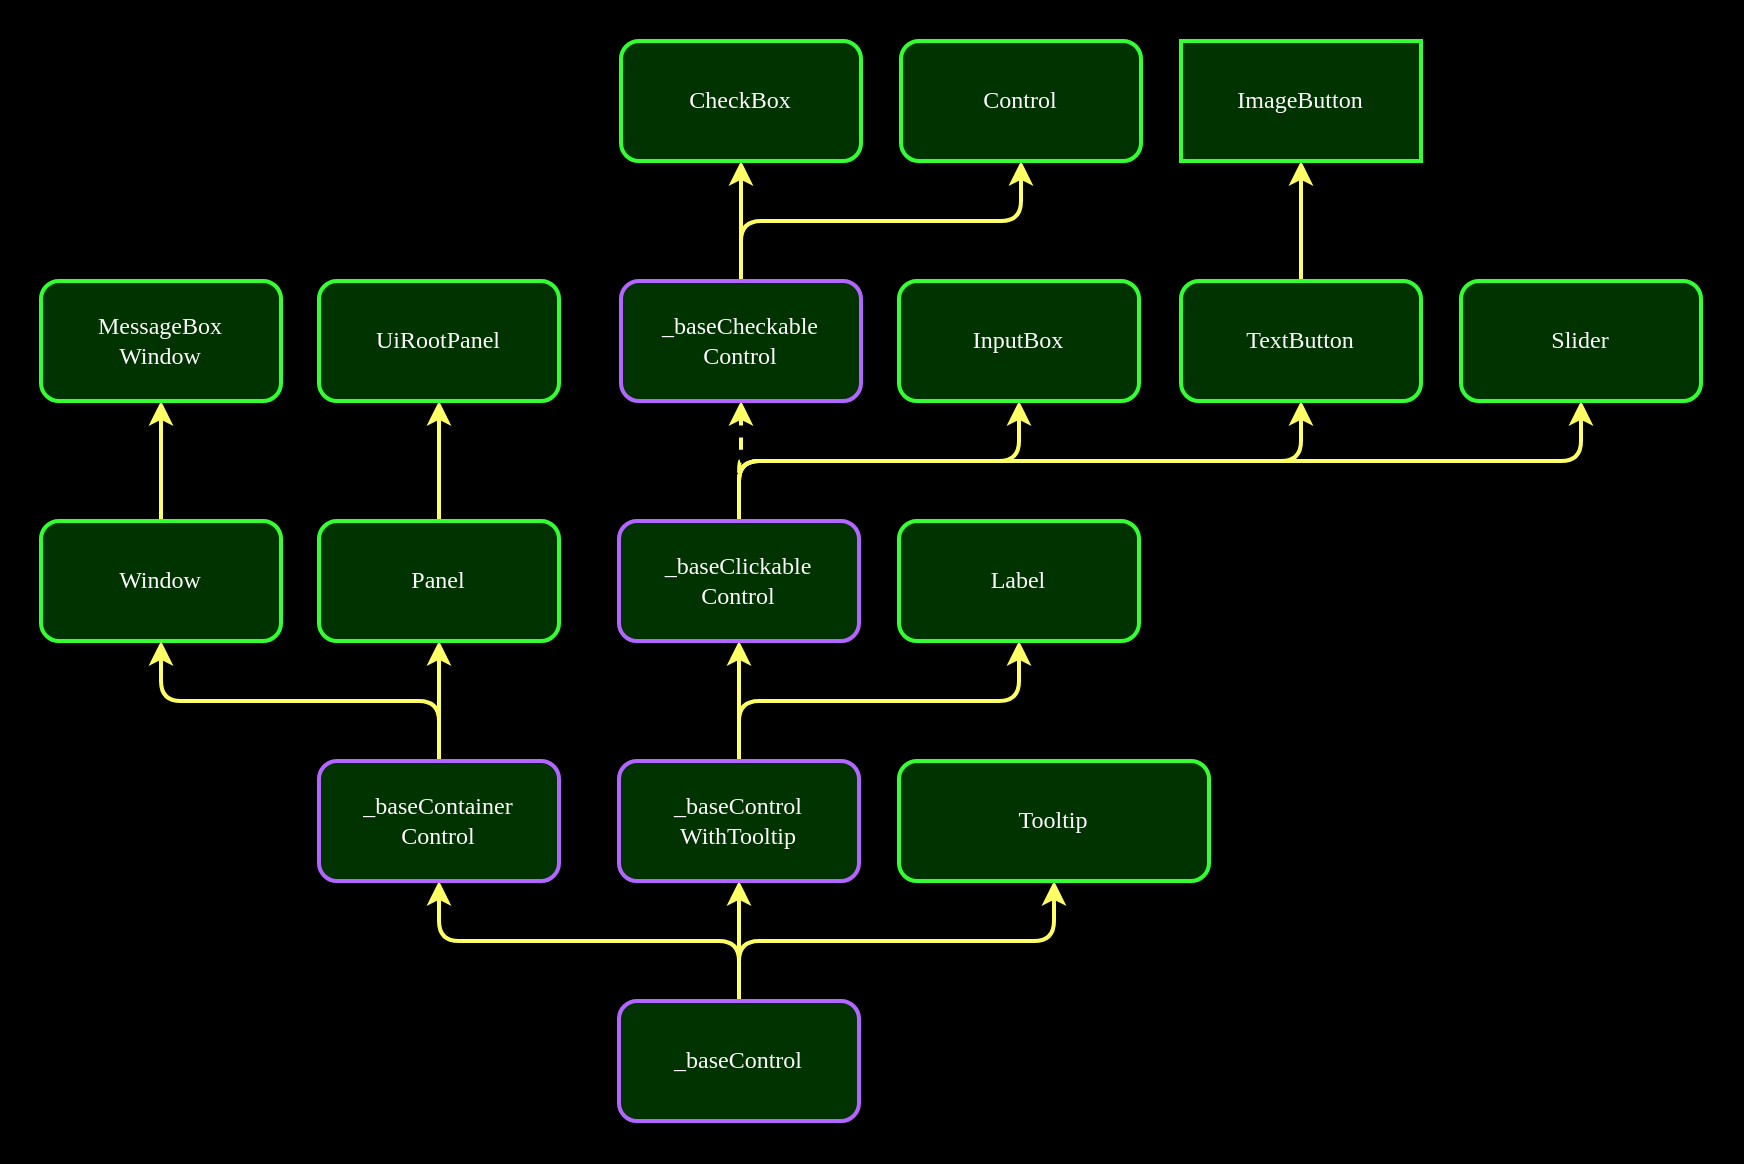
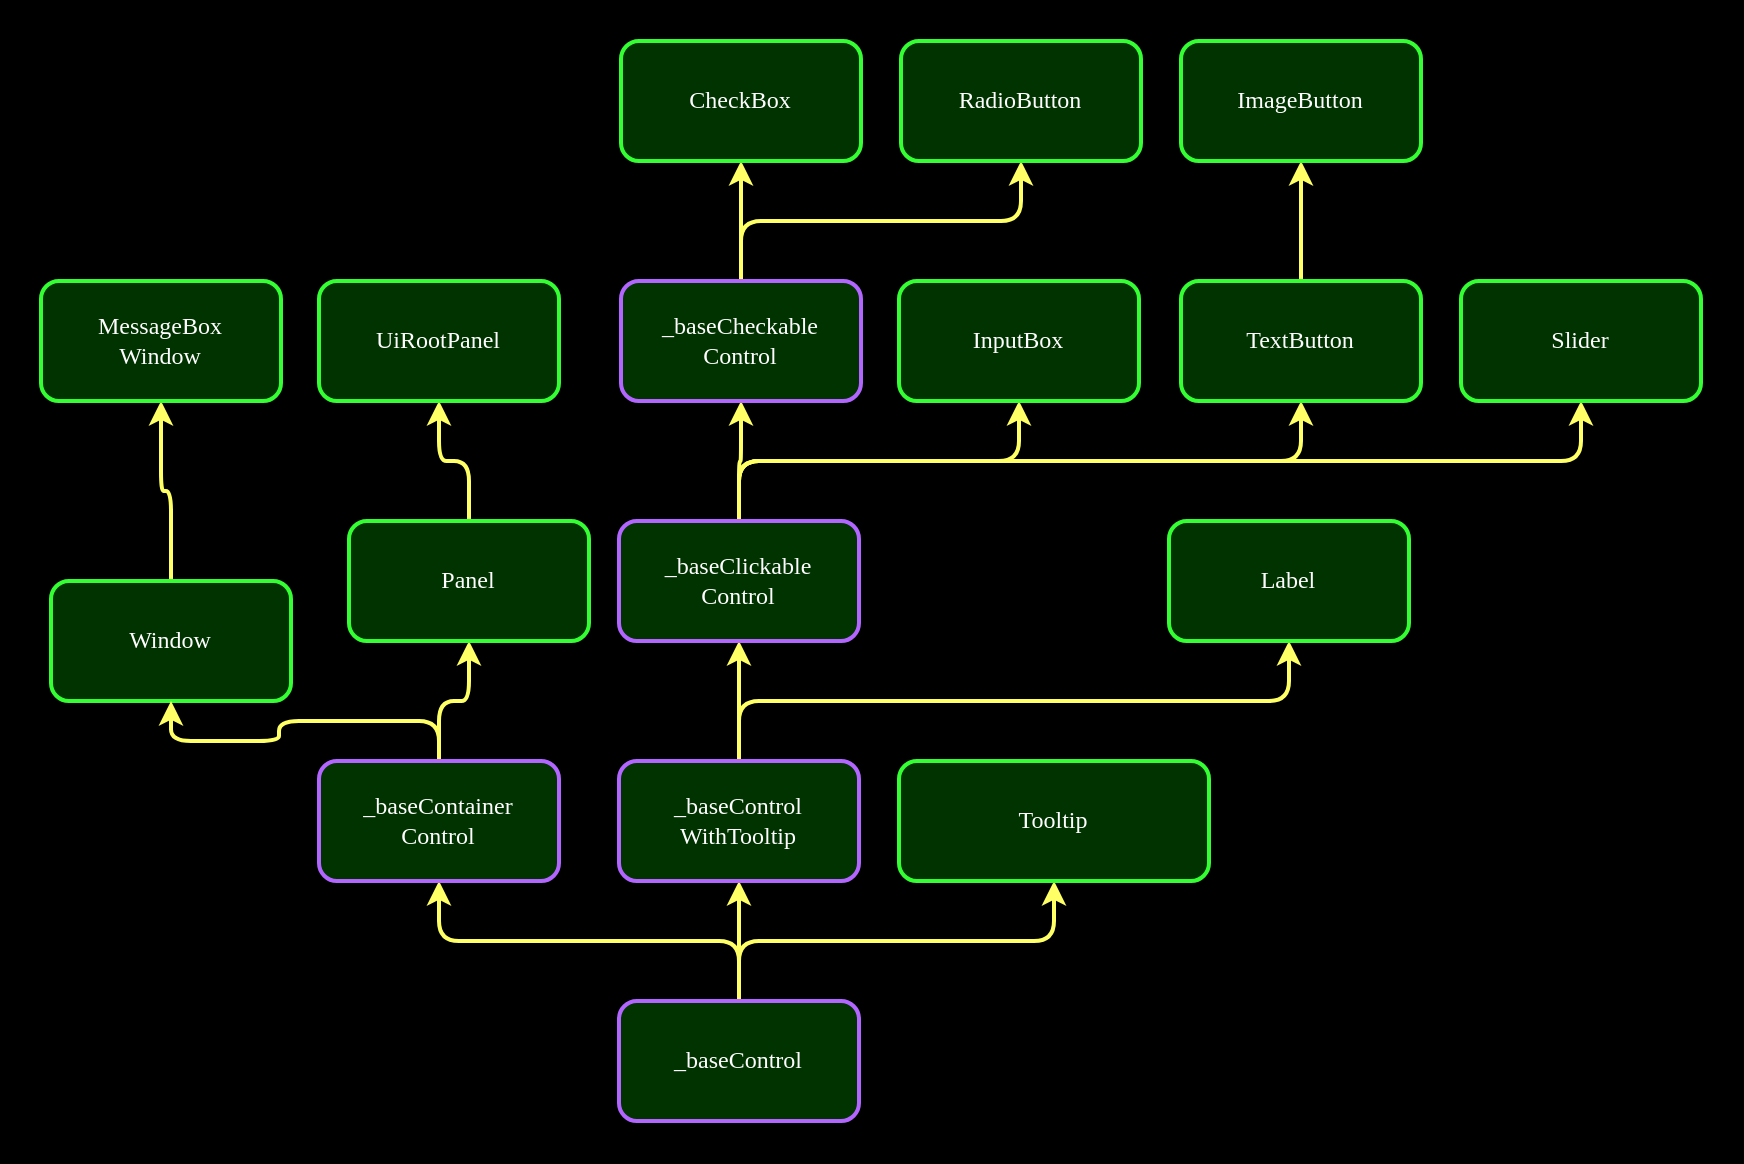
(1021, 101) -> (1021, 101)
(1301, 101) -> (1301, 101)
(741, 458) -> (741, 458)
(161, 581) -> (171, 641)
(439, 581) -> (469, 581)
(1019, 581) -> (1289, 581)
